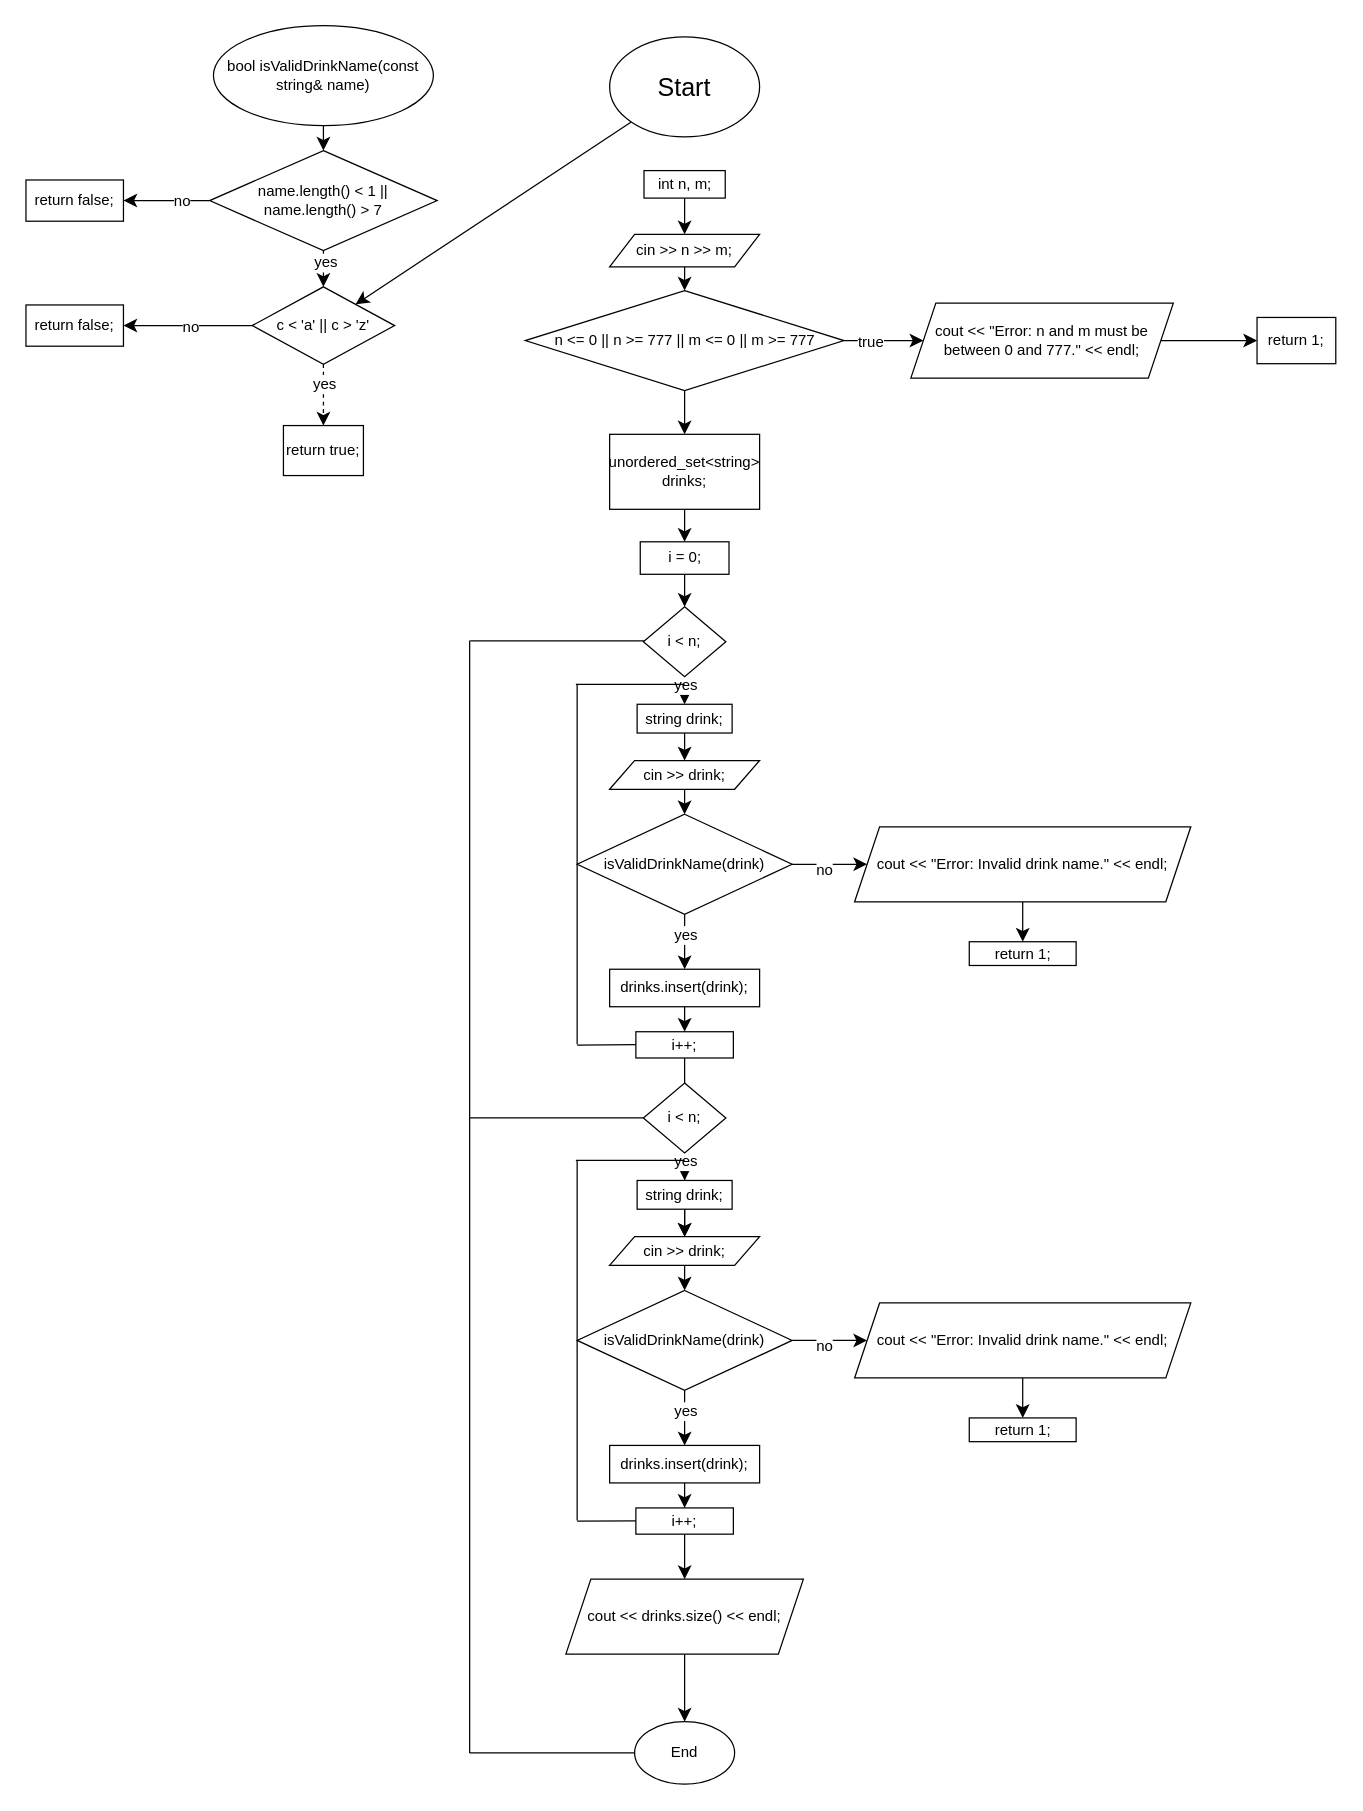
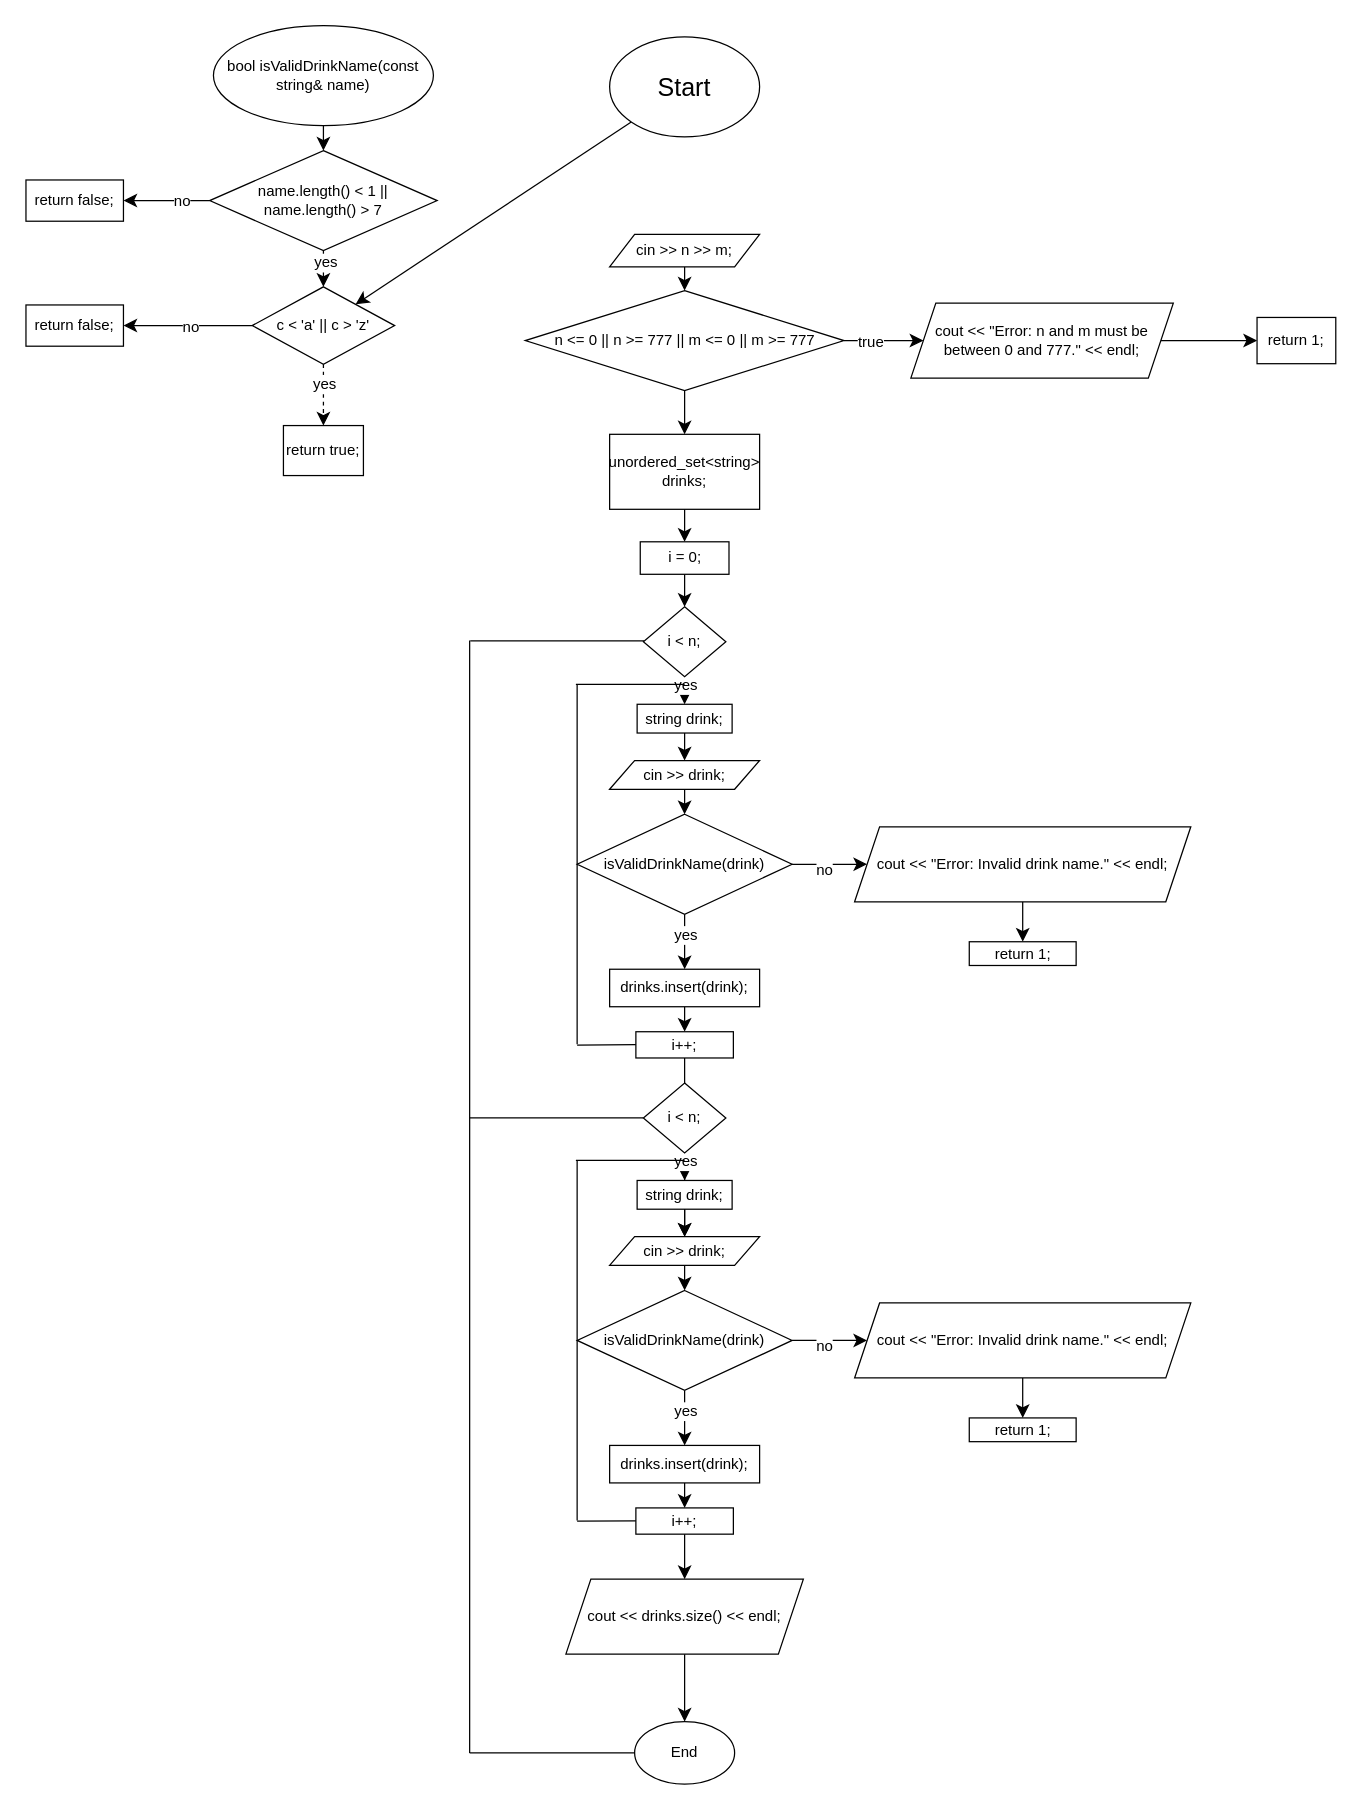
(684, 184) -> none
(684, 211) -> none
